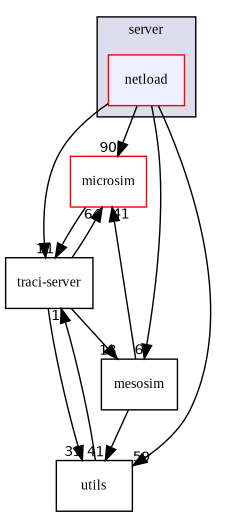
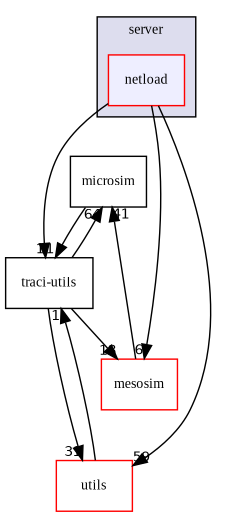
(130, 125) -> none
(108, 182) -> (108, 182)
(49, 283) -> (49, 283)
(139, 384) -> (139, 384)
(120, 429) -> none
(94, 486) -> (94, 486)
